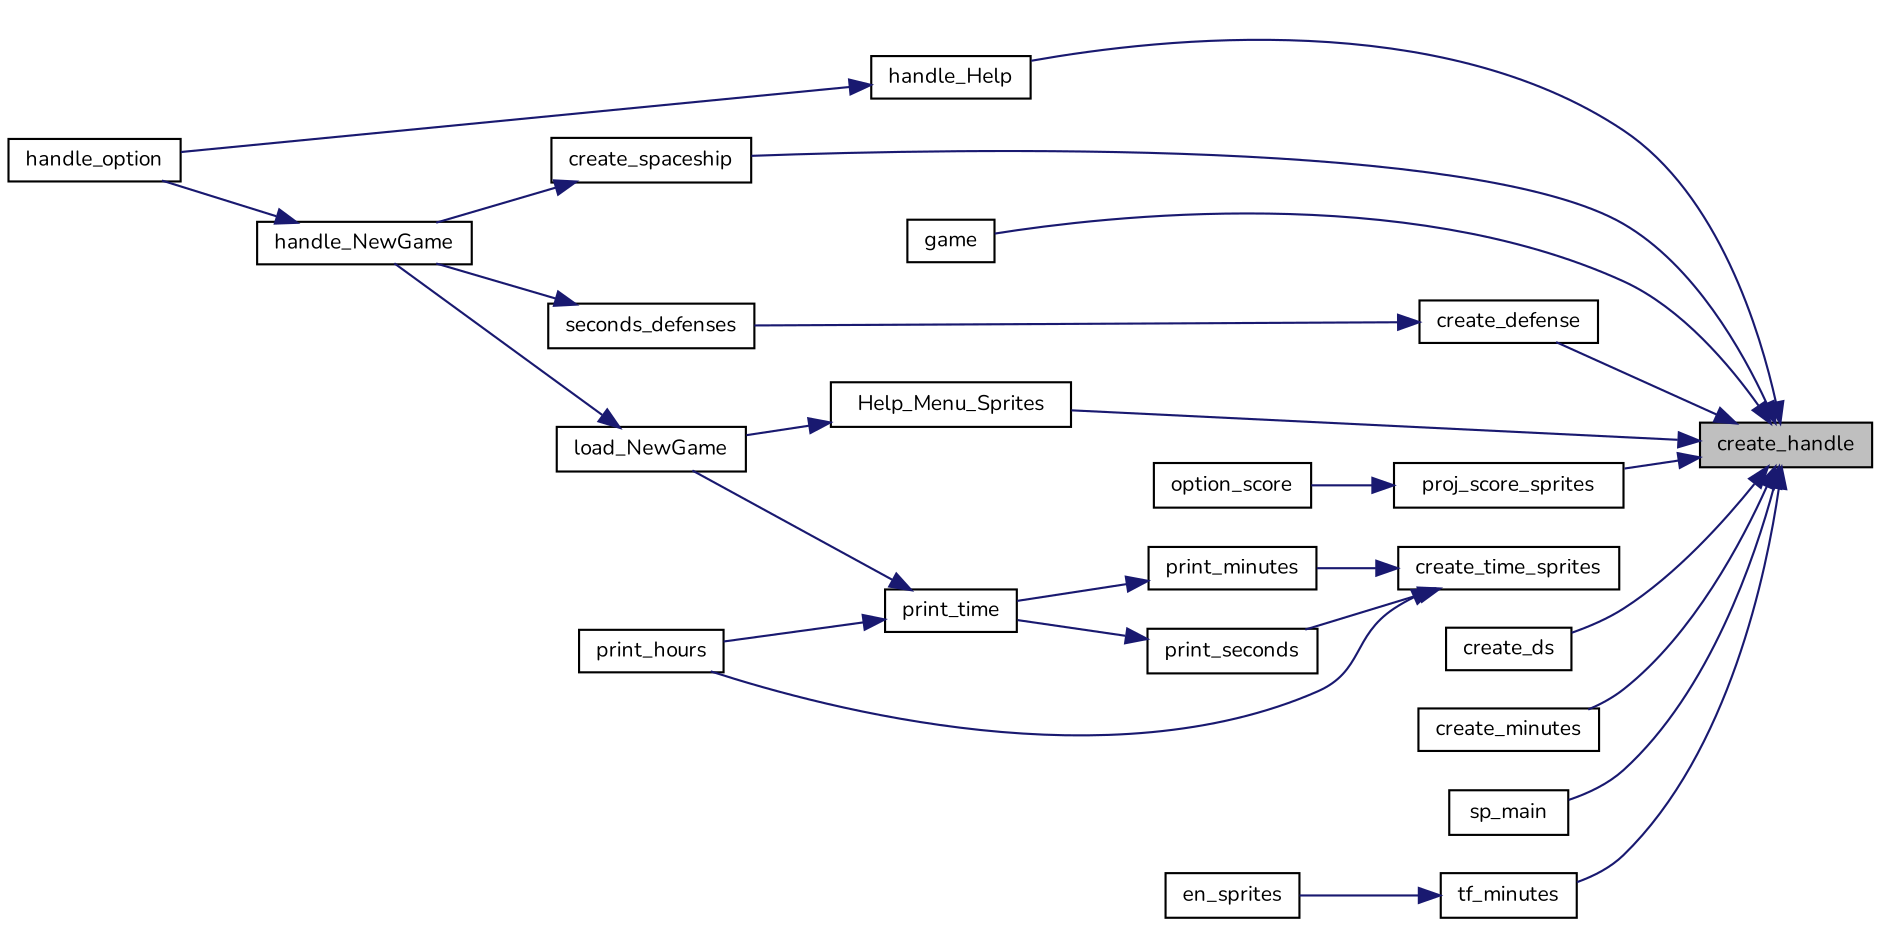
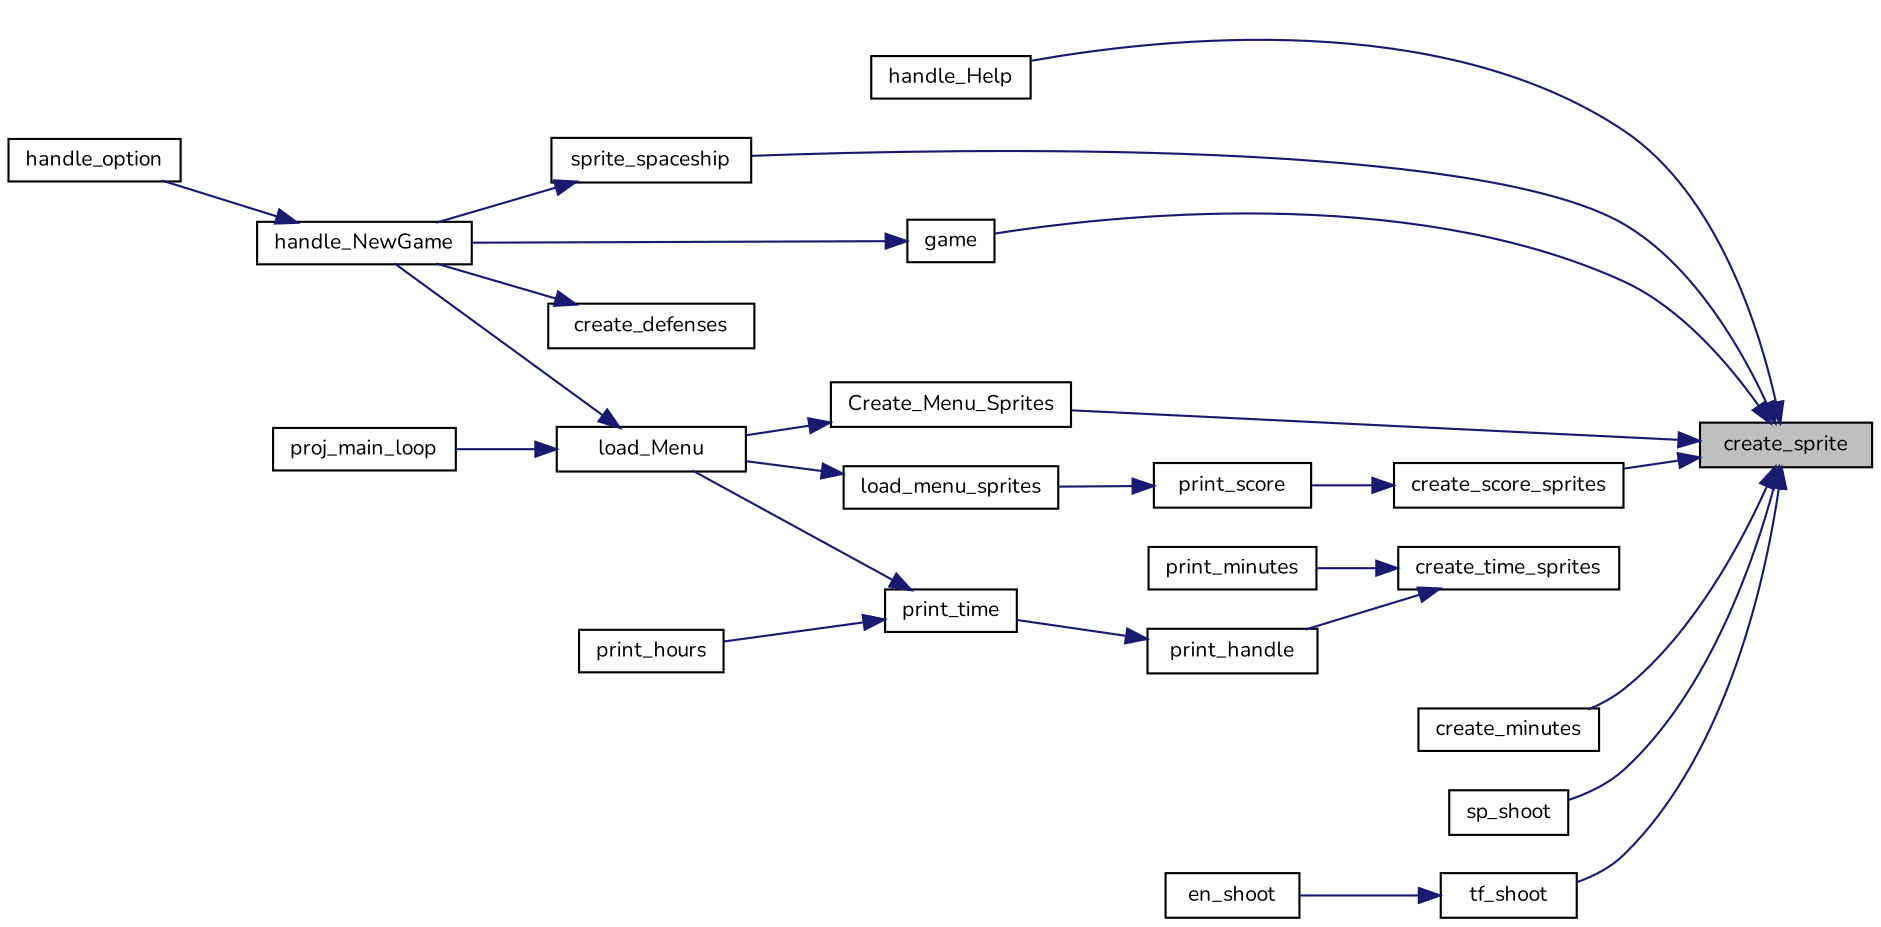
(515, 120) -> none
(651, 160) -> (651, 160)
none -> (679, 242)
(1509, 322) -> none
(651, 326) -> (651, 326)
(951, 405) -> (951, 405)
(1786, 445) -> (1786, 445)
none -> (364, 449)
(651, 449) -> (651, 449)
(1232, 485) -> (1232, 485)
(1509, 485) -> (1509, 485)
none -> (951, 487)
(1072, 592) -> none
(1509, 649) -> none
(1232, 651) -> (1232, 651)
(1082, 735) -> none
(1509, 813) -> (1509, 813)
(1232, 895) -> (1232, 895)
(1509, 895) -> (1509, 895)
